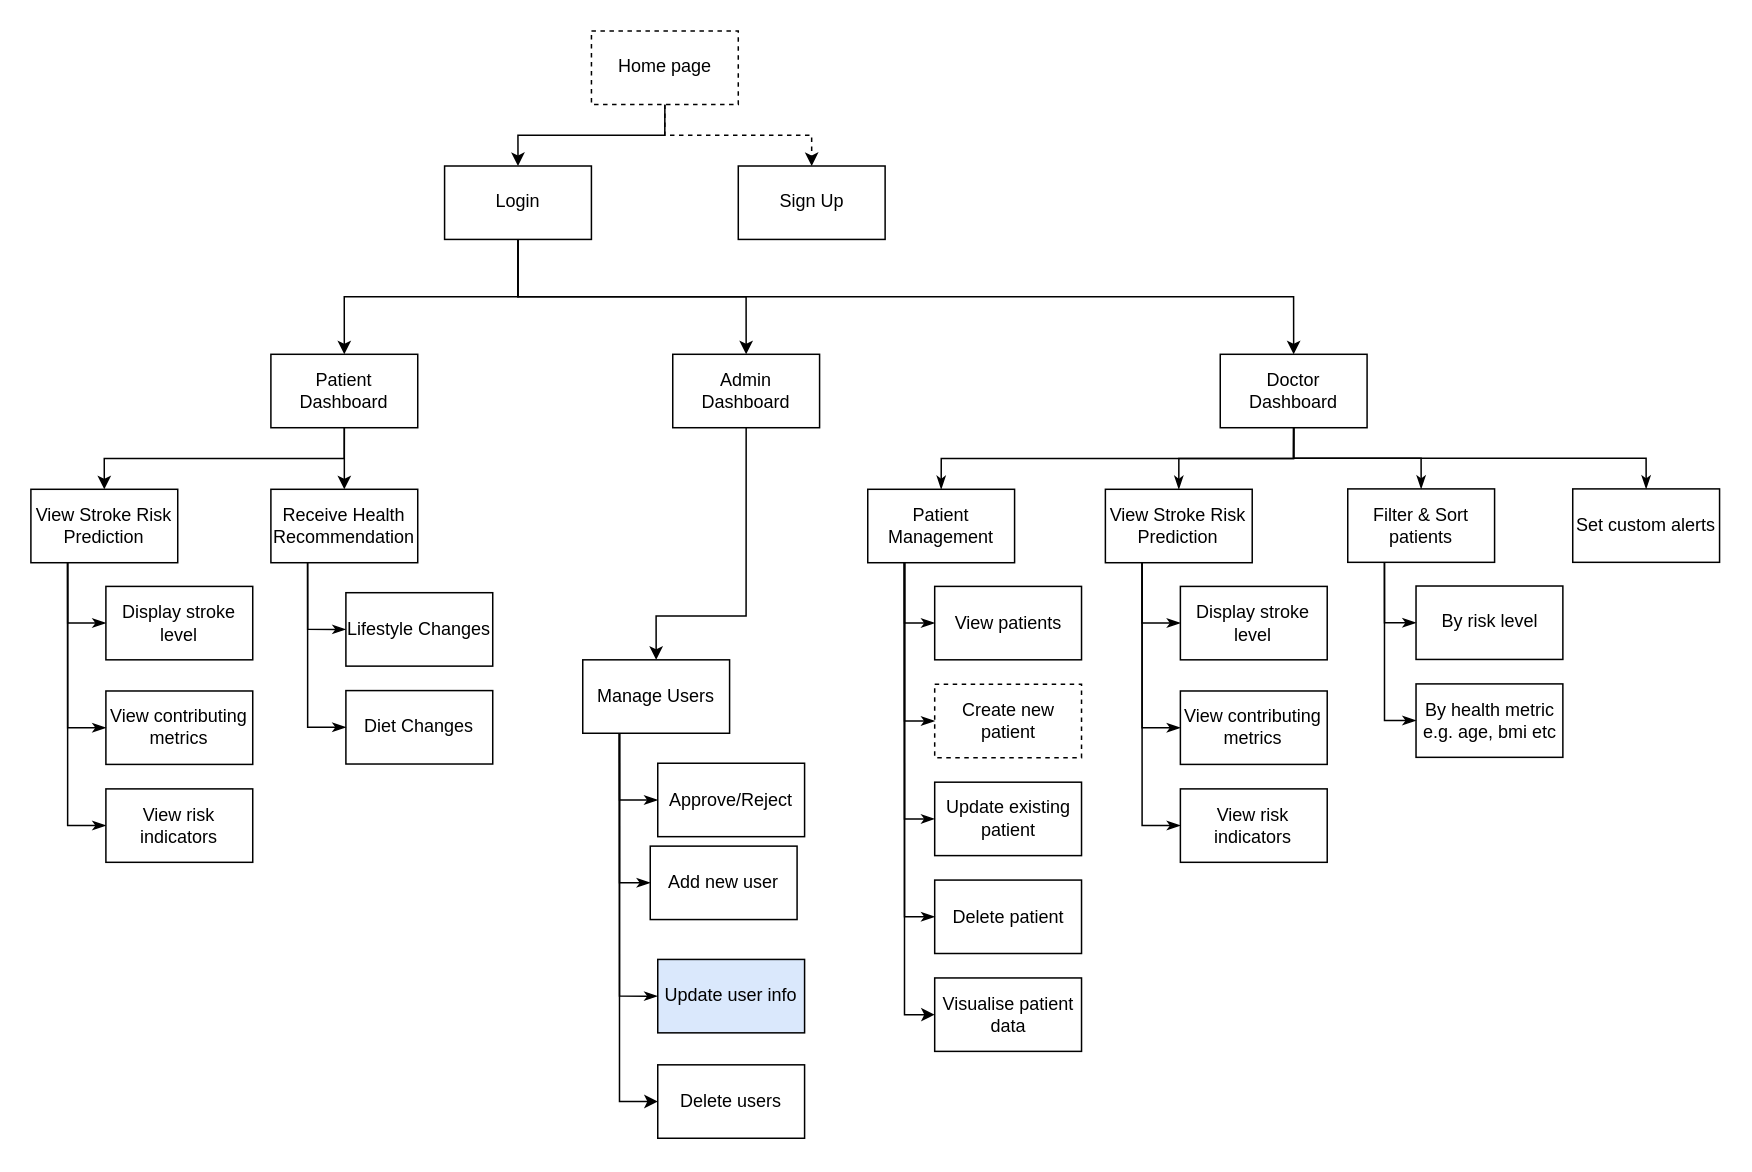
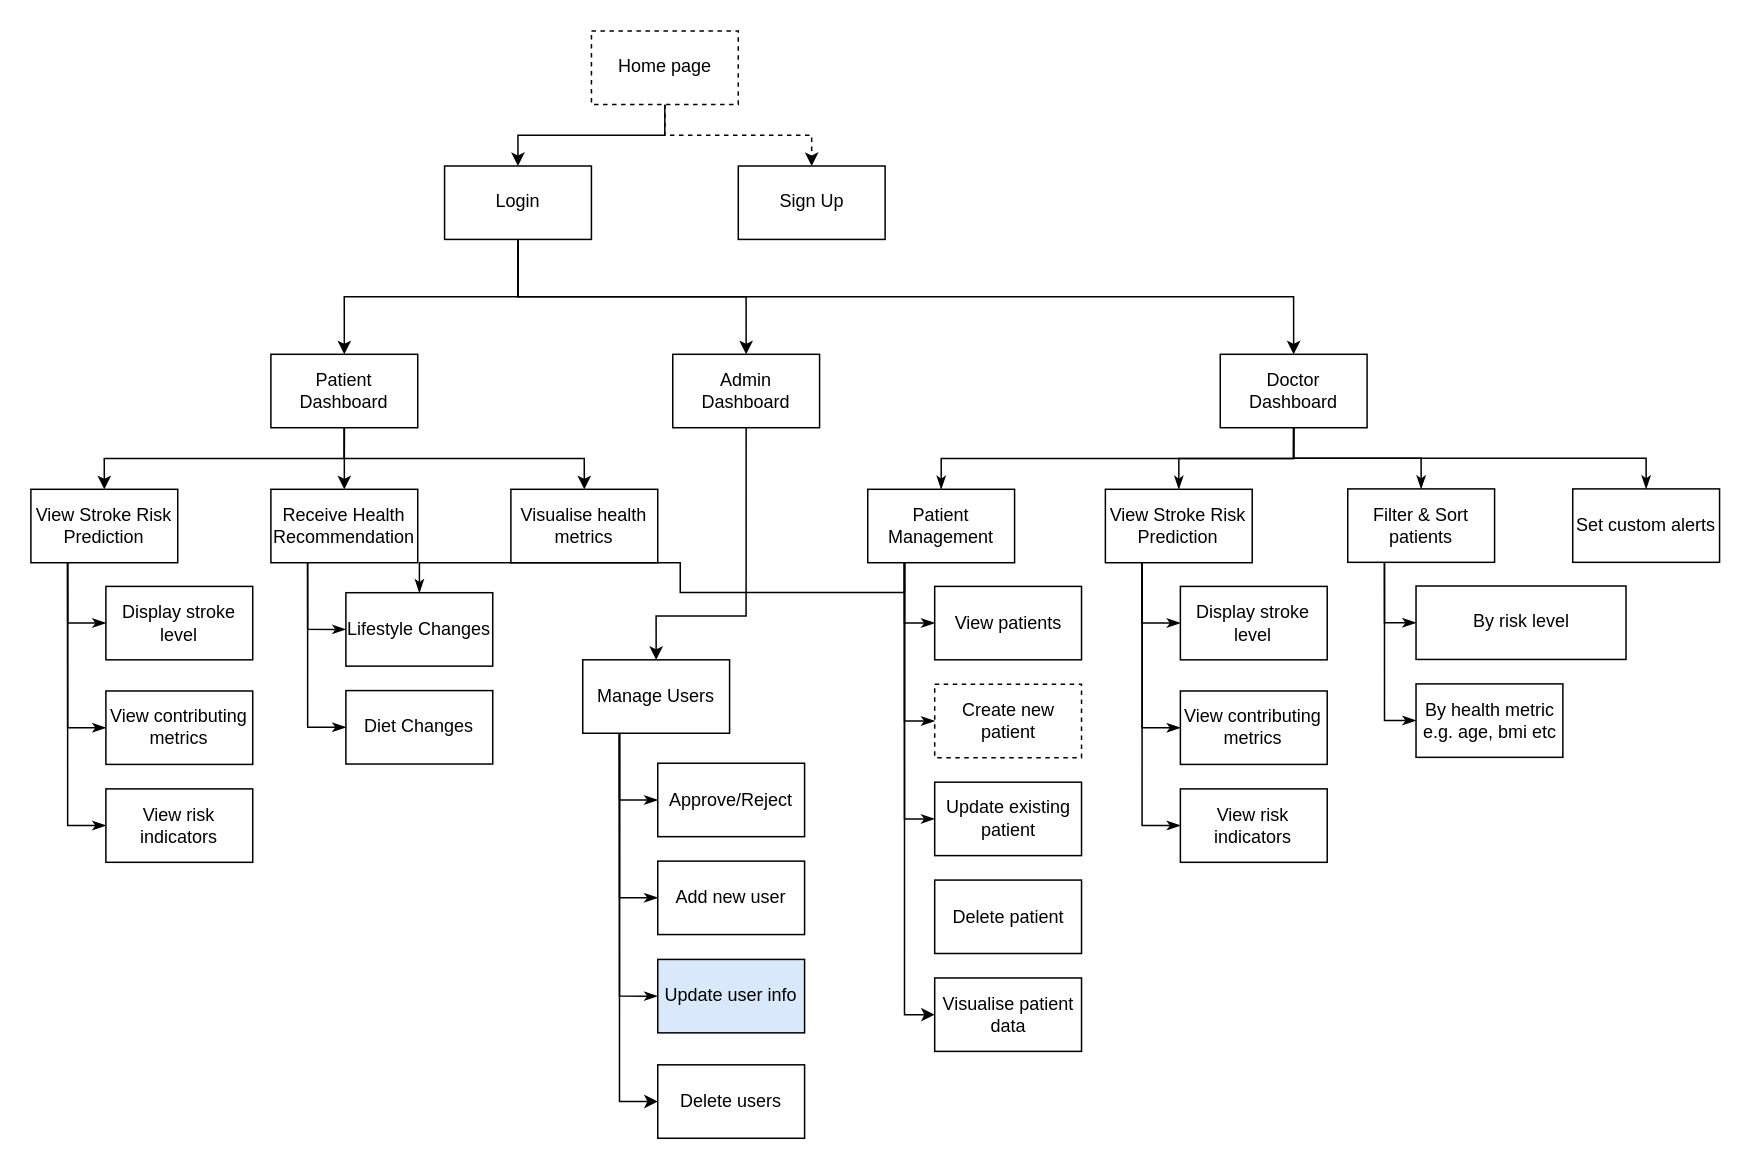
none -> (476, 458)
none -> (584, 526)
(1489, 622) -> (1521, 622)
(724, 883) -> (731, 898)
(916, 917) -> (666, 563)
